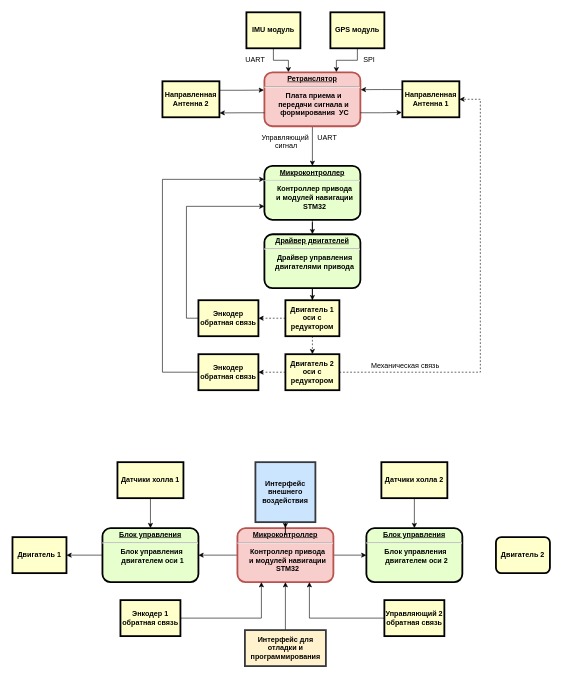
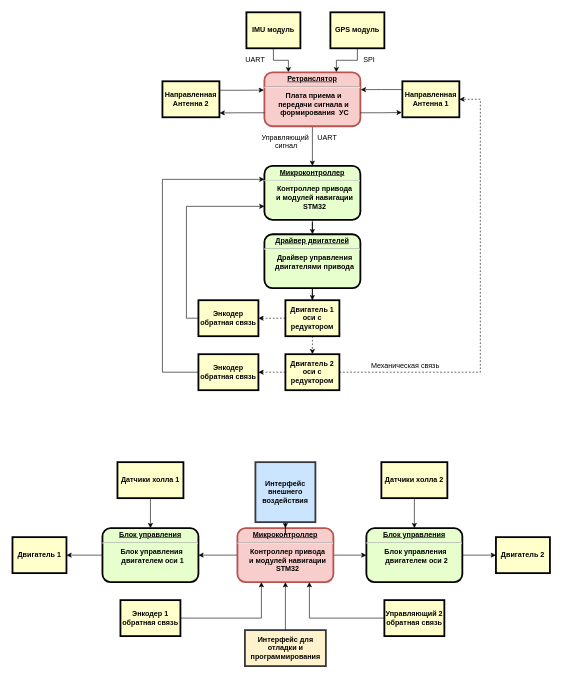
none -> (490, 555)
(523, 555) -> (523, 555)
